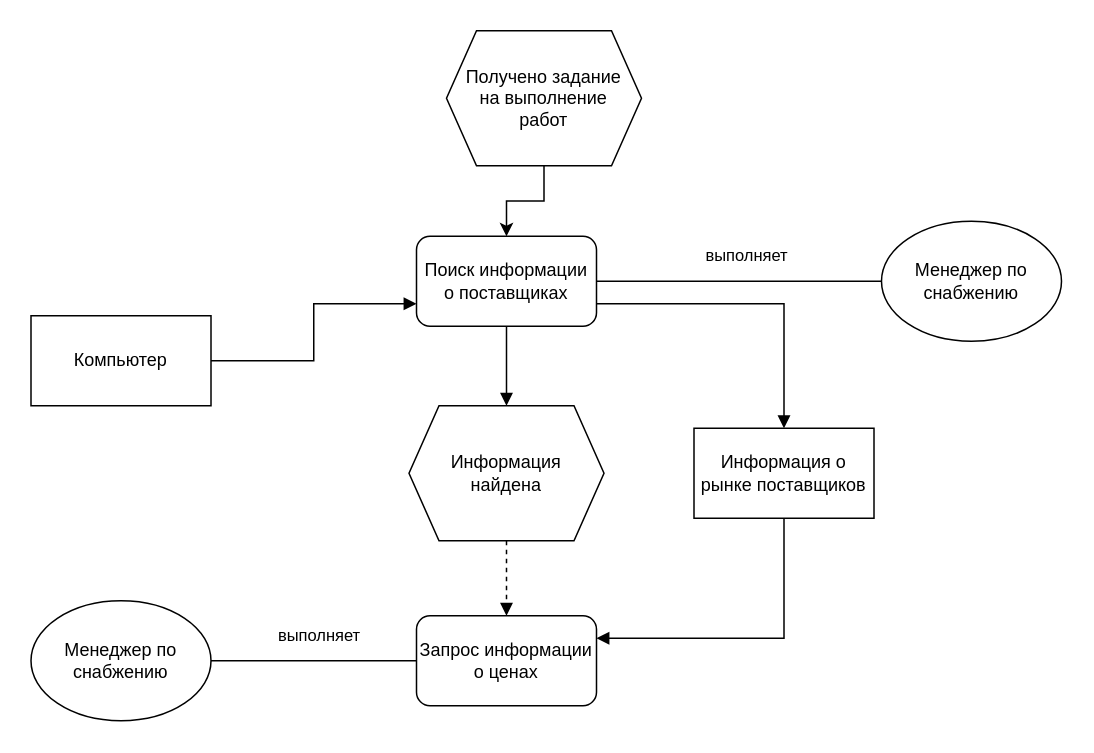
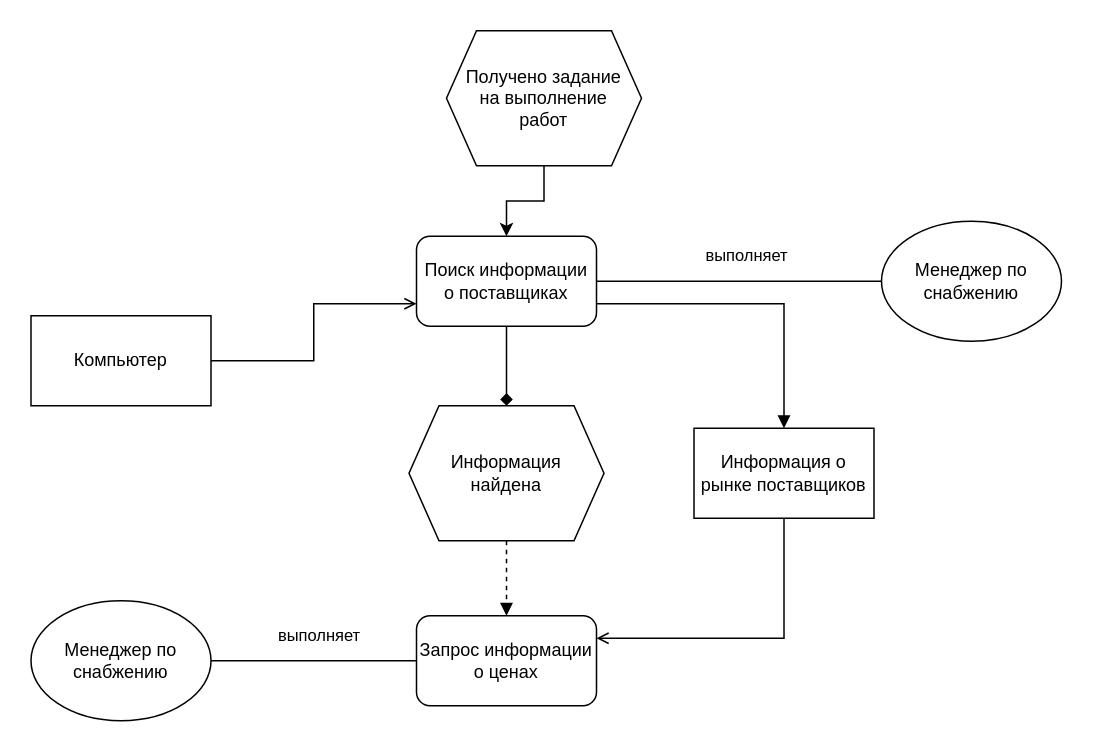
(403, 304) -> (406, 304)
(506, 392) -> (506, 392)
(609, 638) -> (606, 638)
